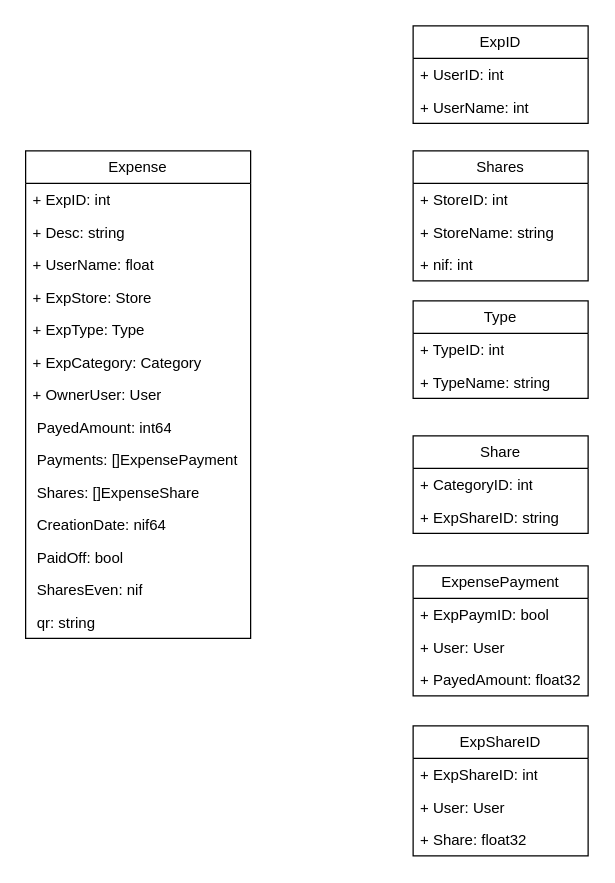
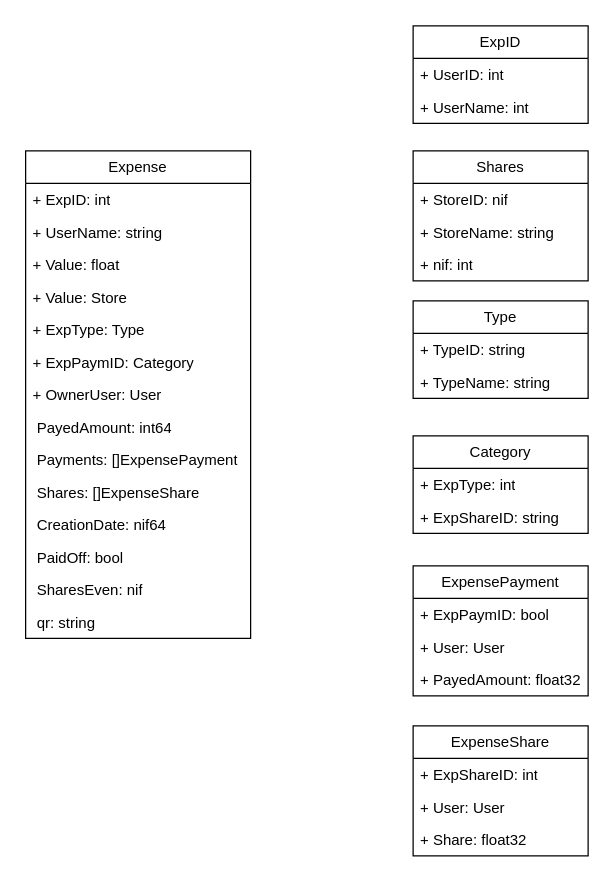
(472, 201) -> (472, 201)
(84, 233) -> (101, 233)
(97, 266) -> (82, 266)
(99, 298) -> (84, 298)
(467, 351) -> (480, 351)
(124, 363) -> (115, 363)
(501, 452) -> (501, 452)
(484, 486) -> (472, 486)
(501, 742) -> (501, 742)
